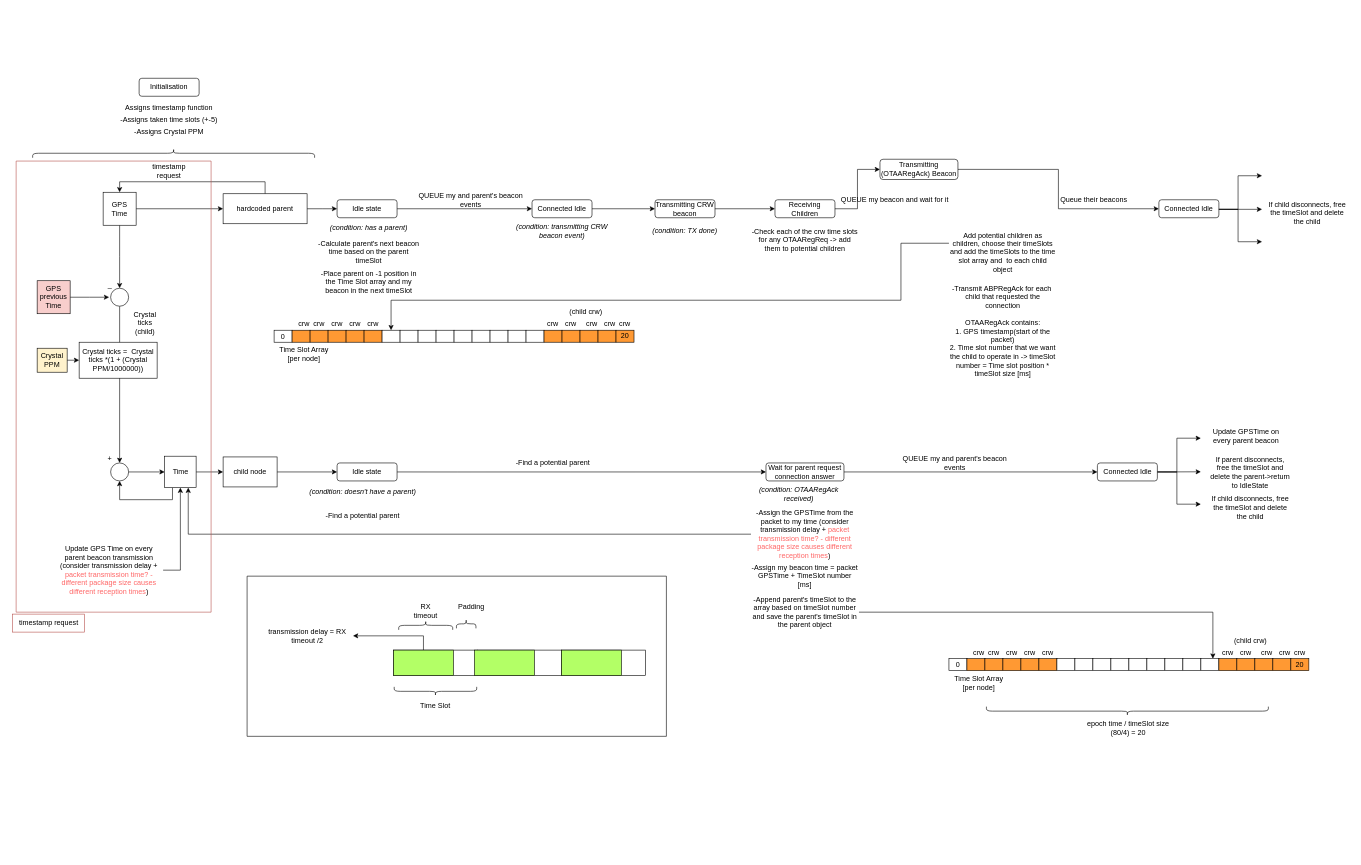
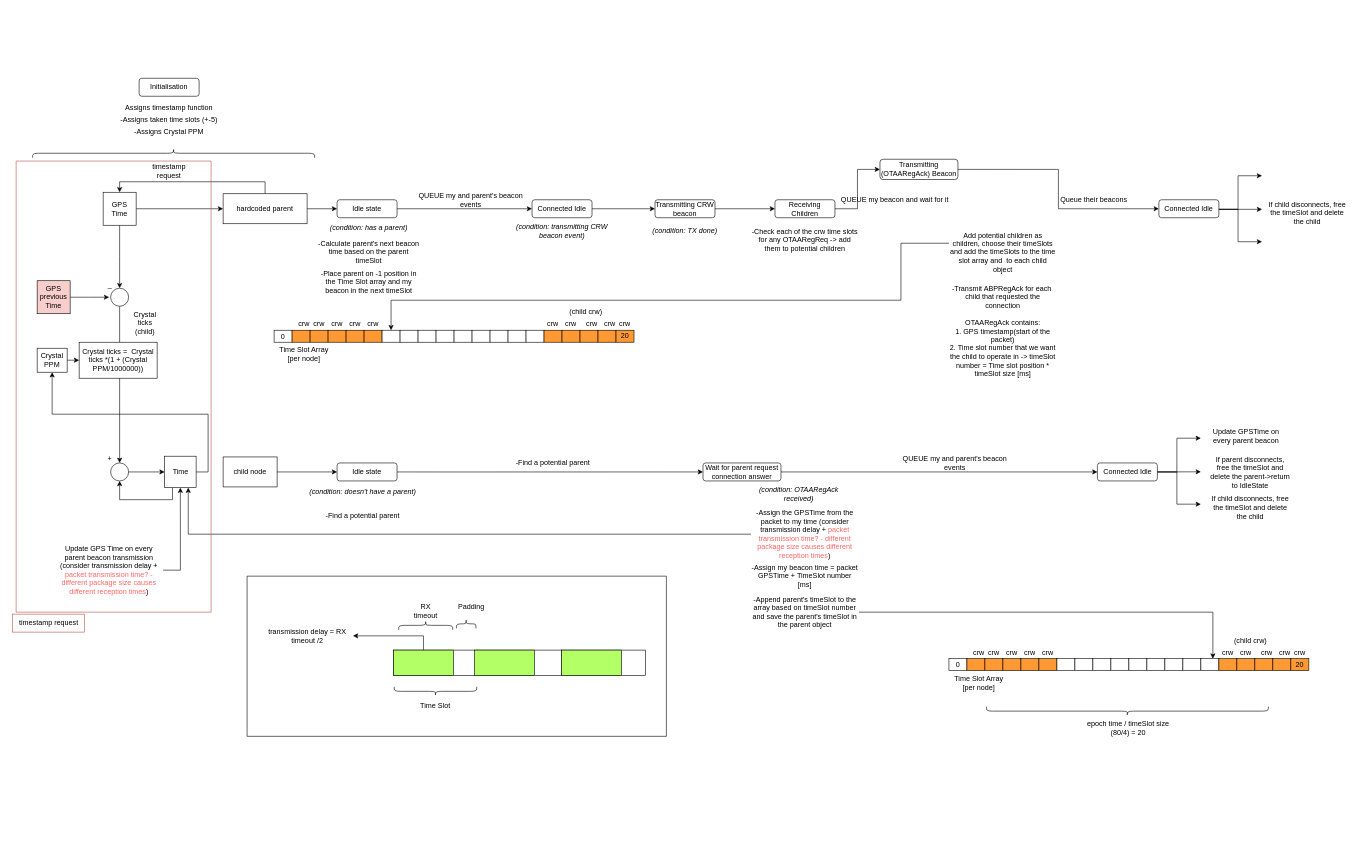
(52, 360) -> (52, 360)
(217, 472) -> (208, 414)
(805, 472) -> (742, 472)
